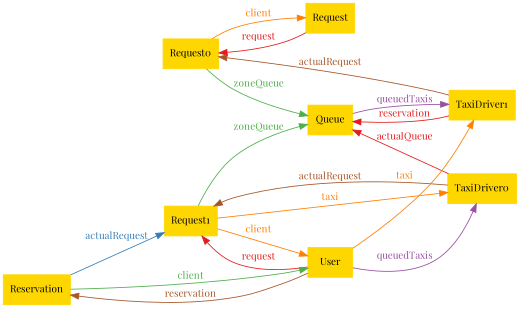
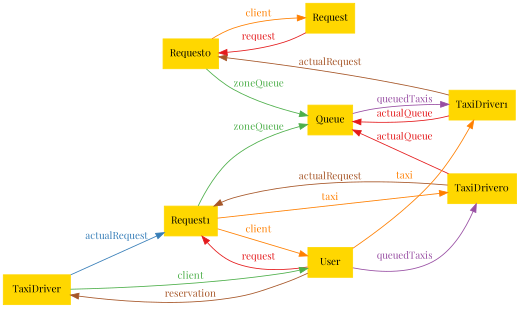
(405, 114) -> (405, 114)
(37, 290) -> (37, 290)
